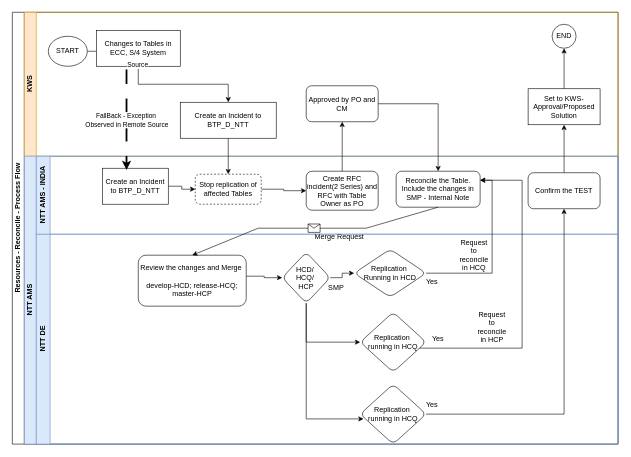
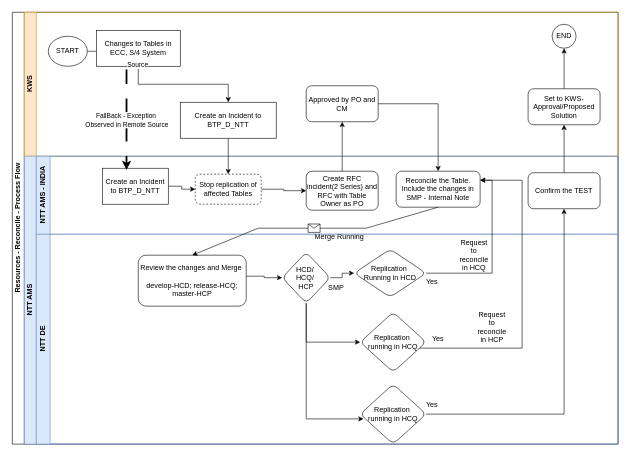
(564, 107) -> (564, 107)
(340, 237) -> (340, 237)
